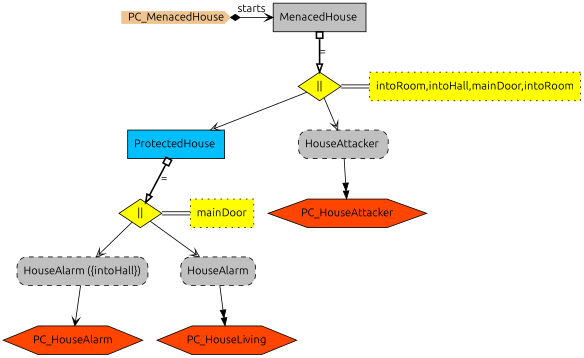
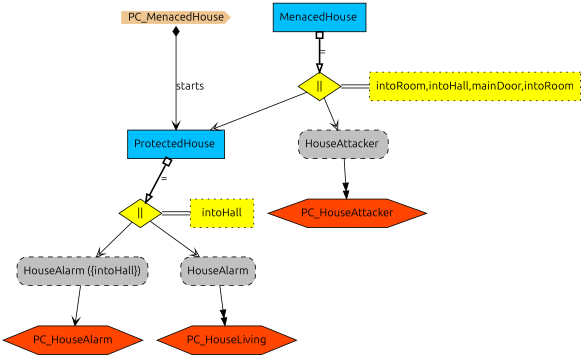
(253, 17) -> (176, 79)
(320, 17) -> (320, 17)
(222, 213) -> (222, 213)
